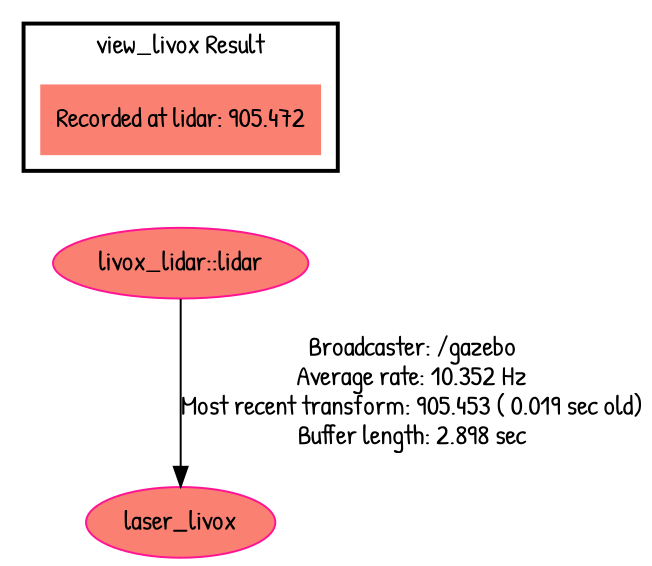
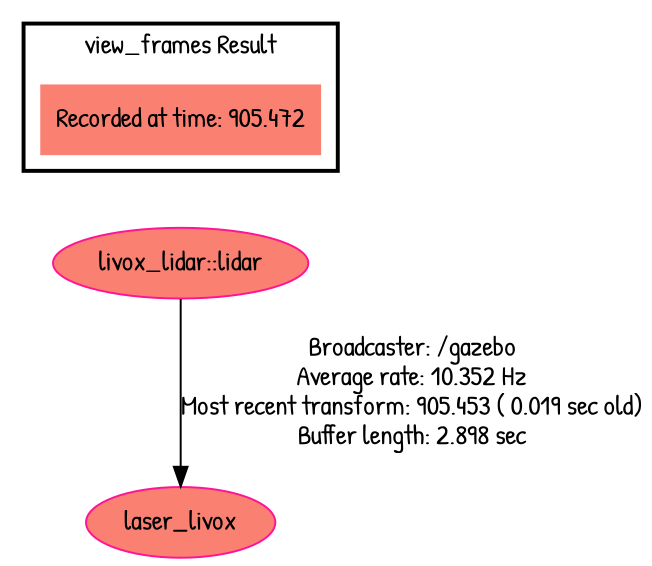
(181, 46) -> (181, 46)
(181, 120) -> (181, 120)
